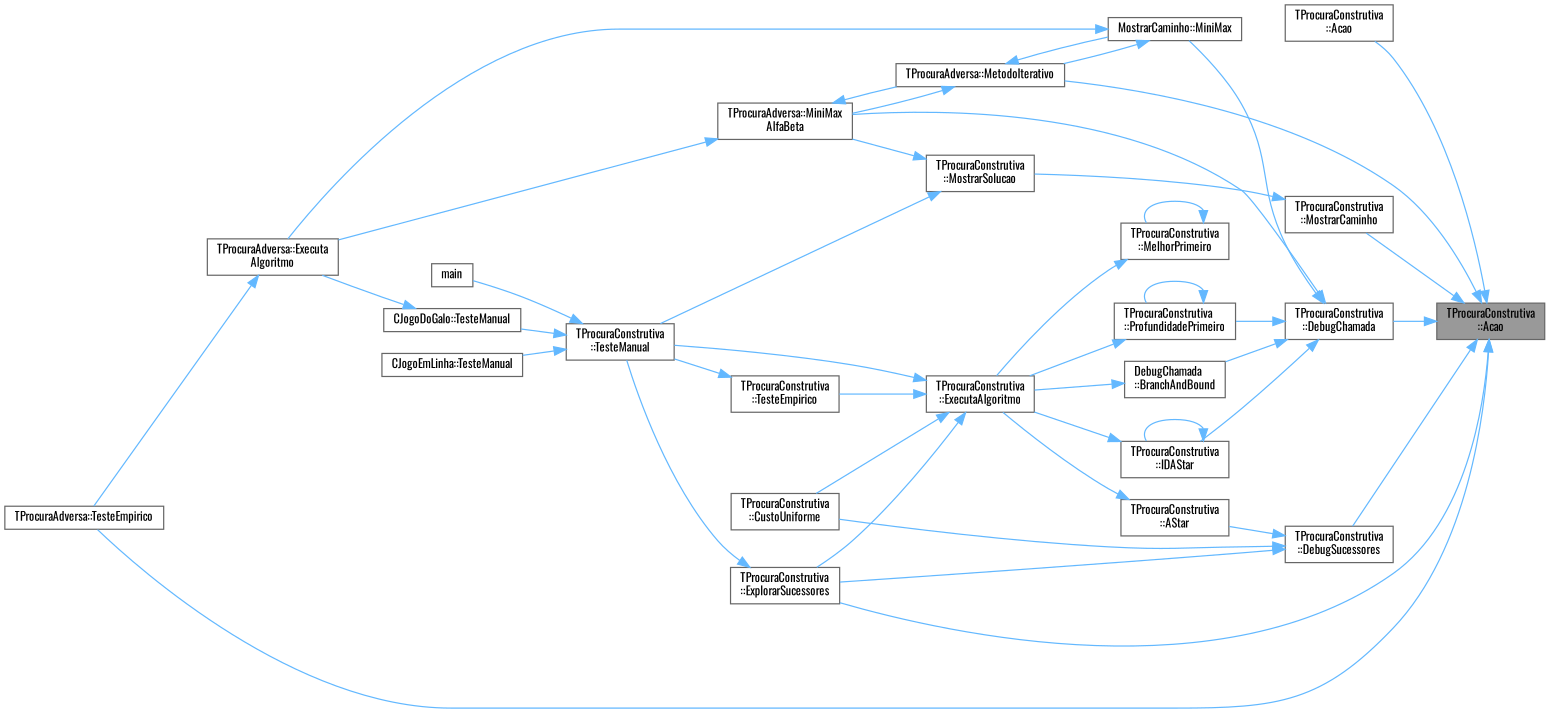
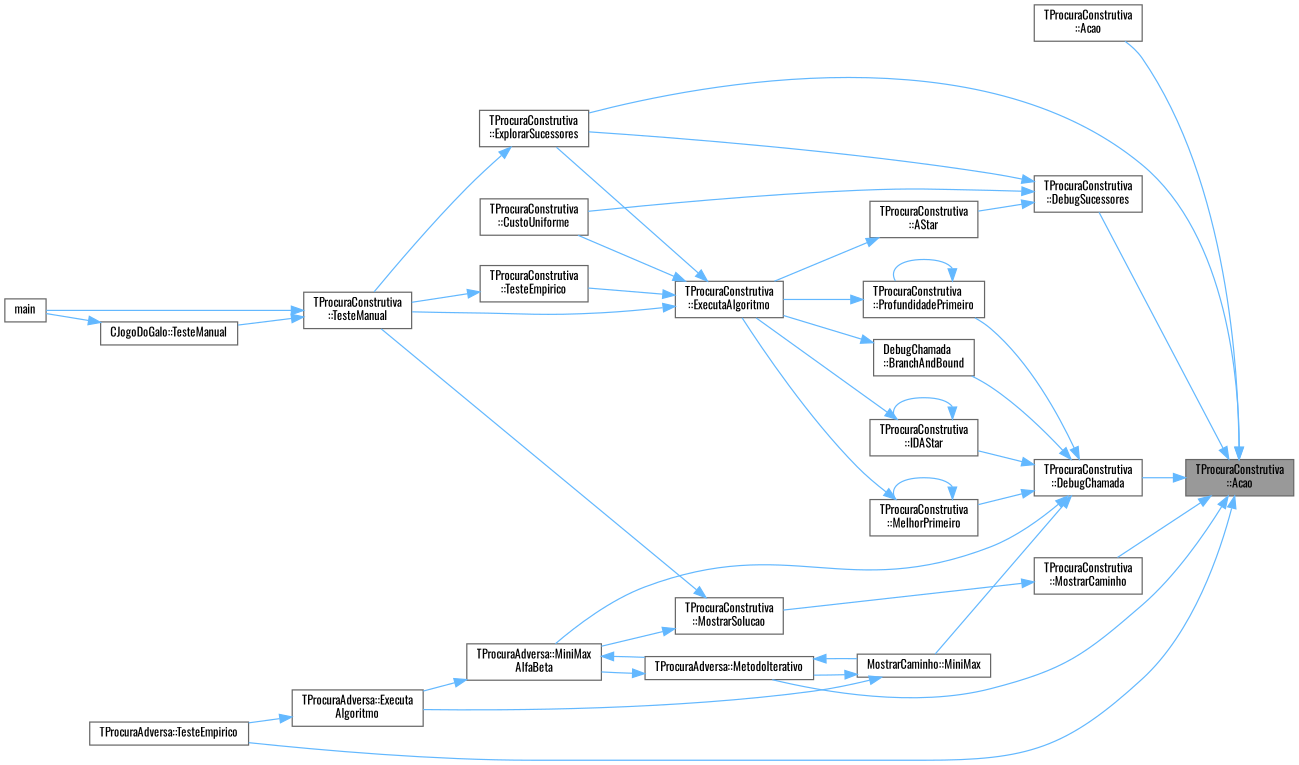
(363, 290) -> (72, 318)
(452, 365) -> none
none -> (1000, 499)
